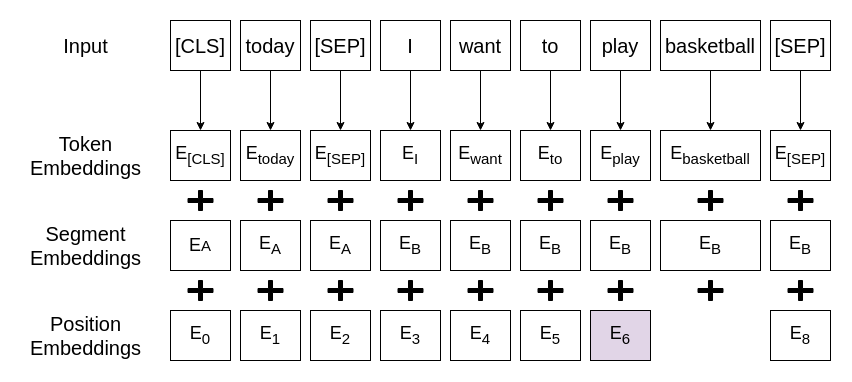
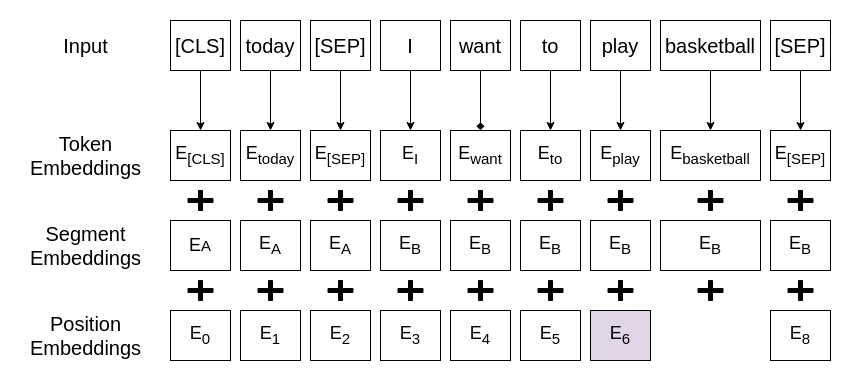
(481, 122) -> (481, 122)
